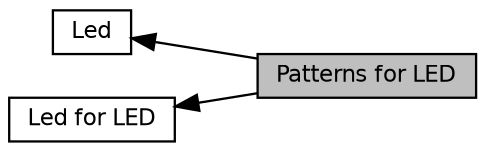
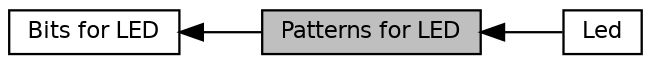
(206, 50) -> (533, 32)
(92, 120) -> (94, 32)
